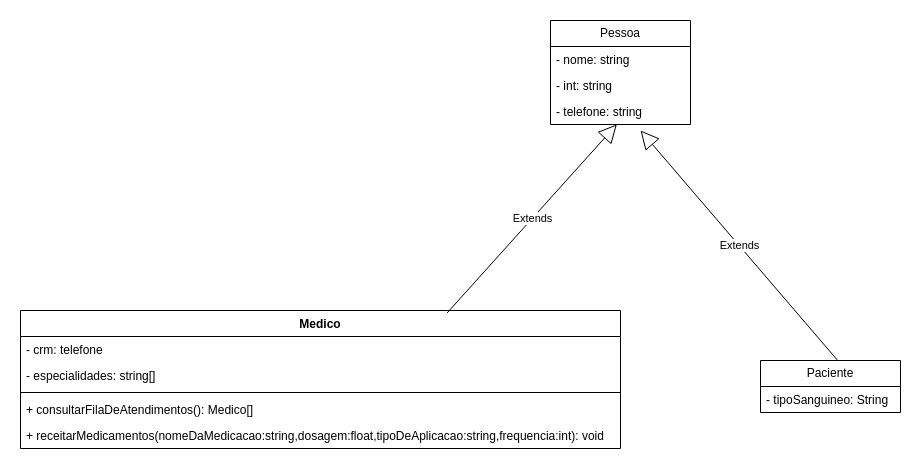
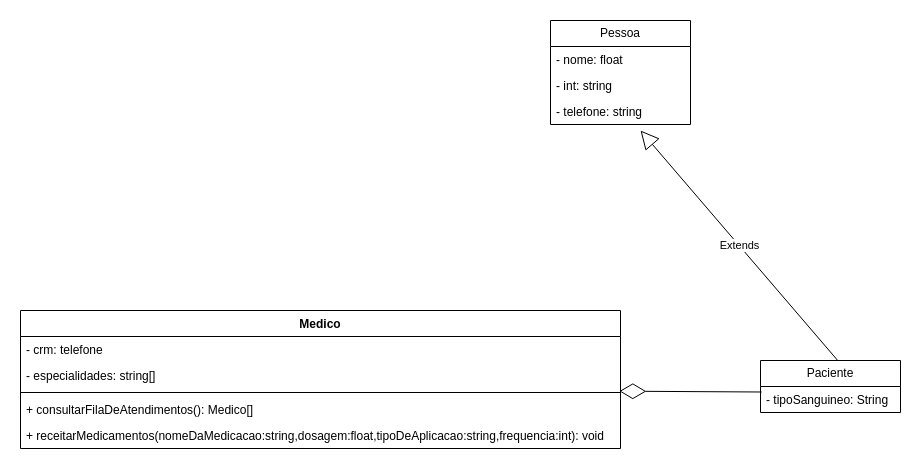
(597, 61) -> (594, 61)
(526, 226) -> none
none -> (703, 392)
